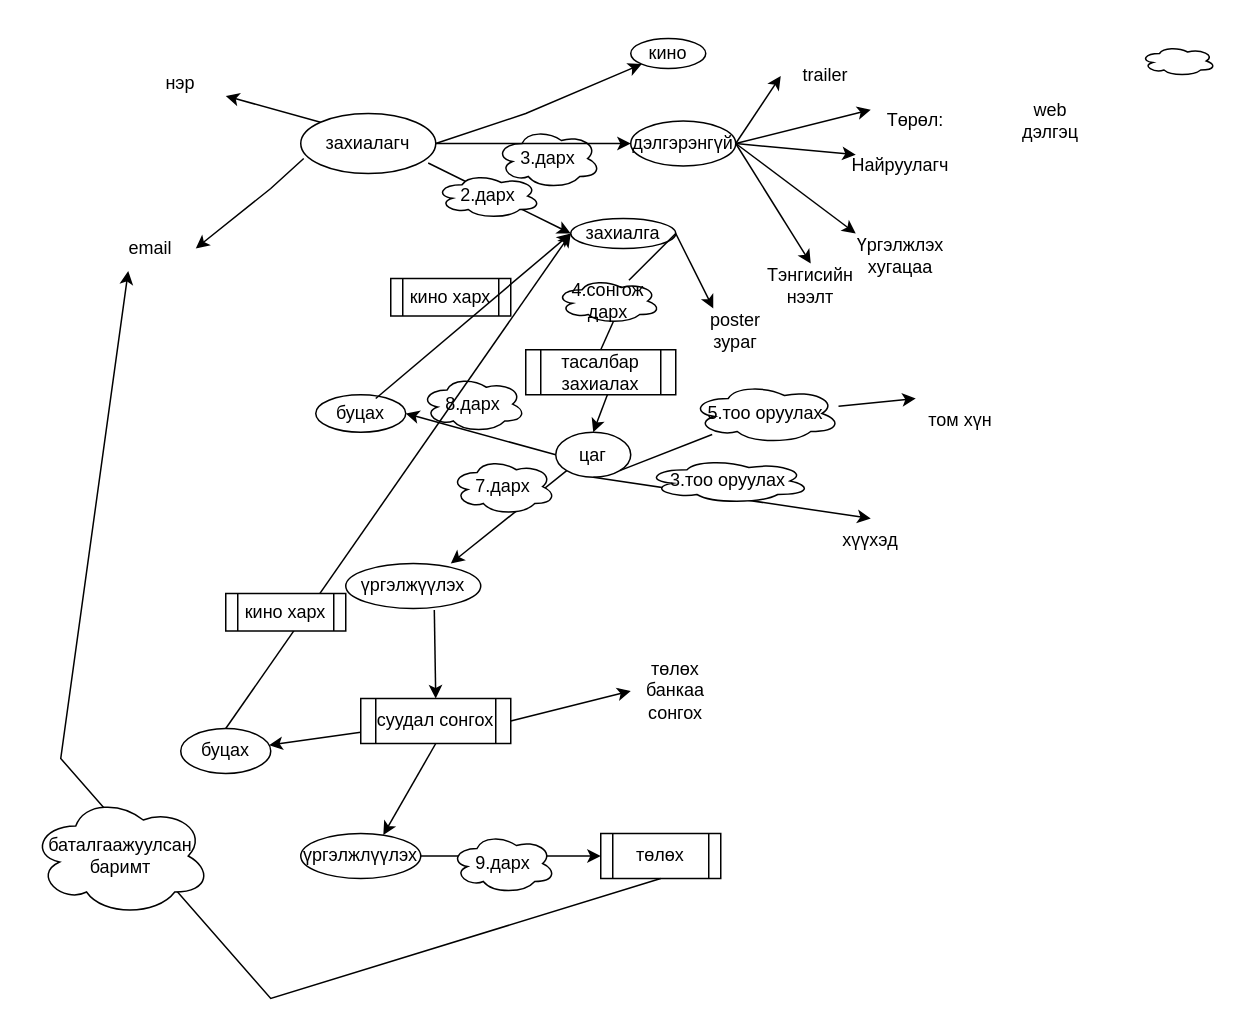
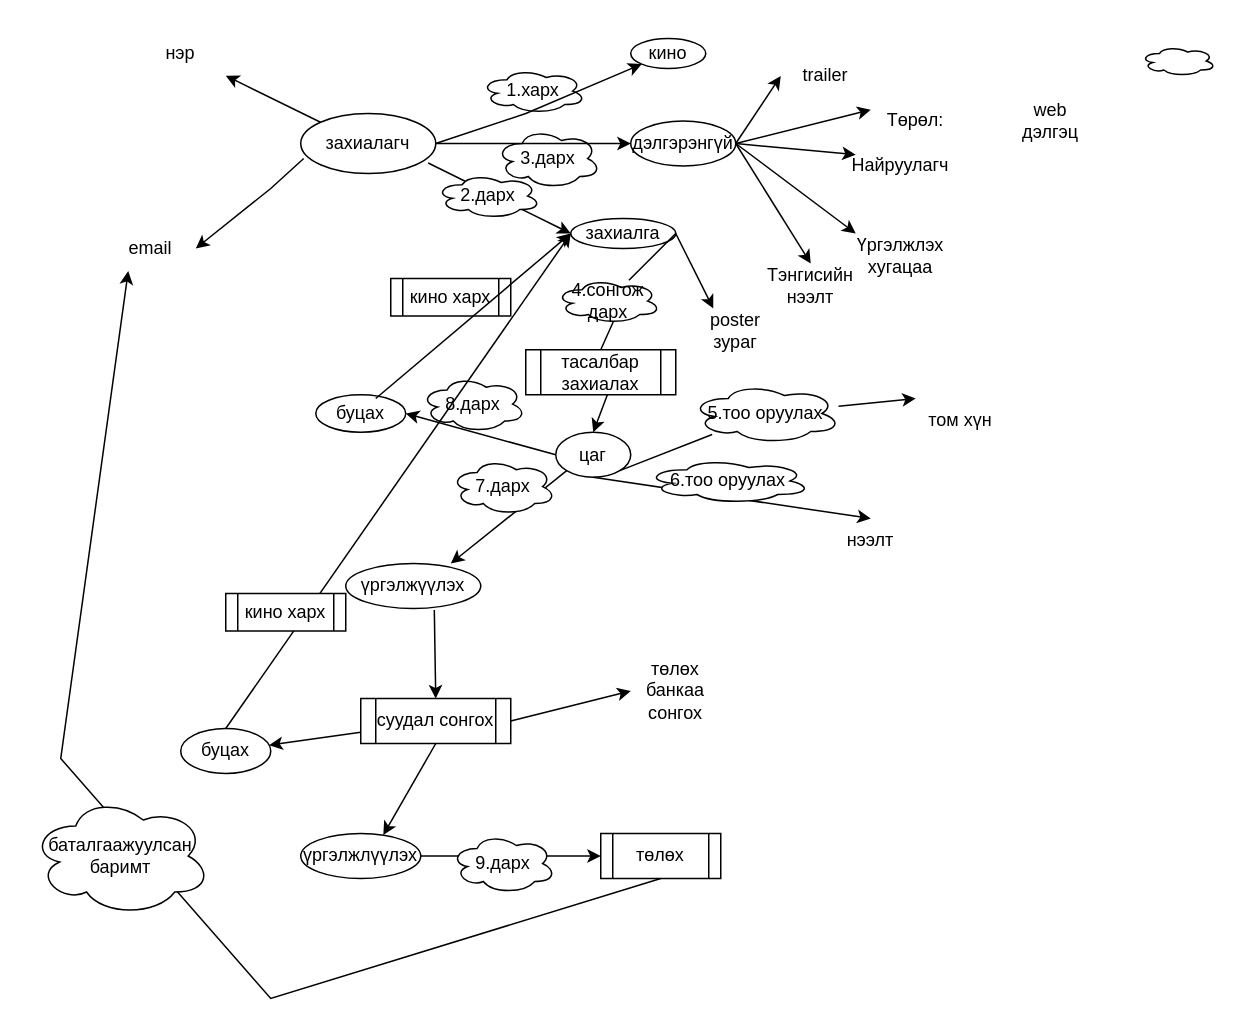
(181, 83) -> (181, 53)
none -> (533, 91)
(728, 481) -> (728, 481)
(871, 541) -> (871, 541)
